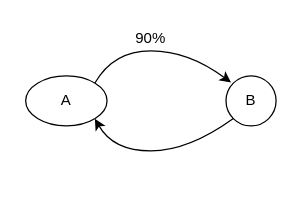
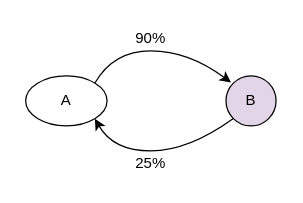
(251, 101) -> (251, 101)
none -> (151, 163)
